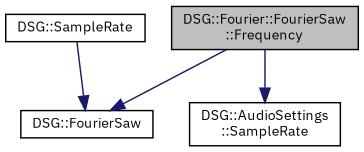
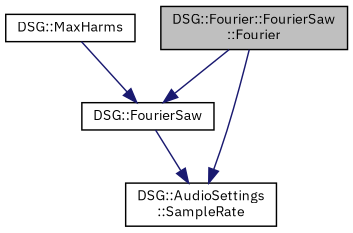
(75, 28) -> (70, 28)
(265, 28) -> (254, 28)
none -> (168, 150)
